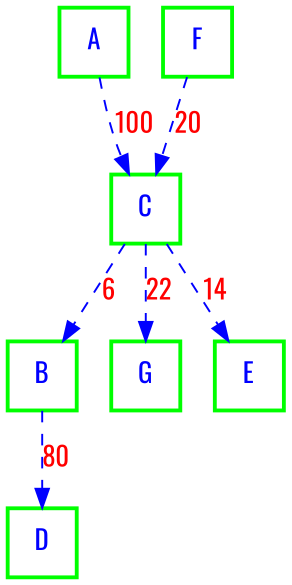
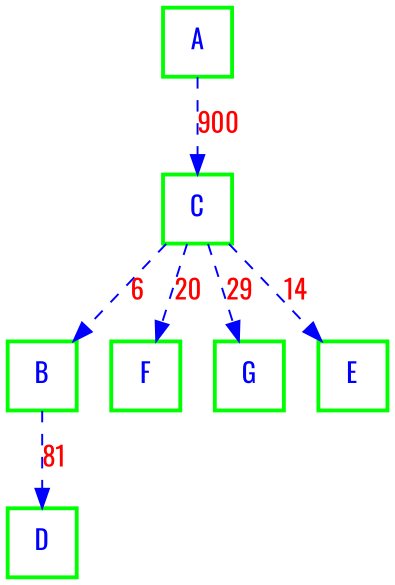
(175, 116) -> (175, 283)
(135, 126) -> (219, 126)
(159, 293) -> (240, 293)
(57, 459) -> (55, 459)
